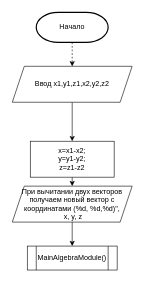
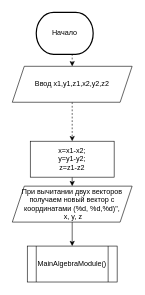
(72, 27) -> (65, 33)
(72, 119) -> (72, 119)
(72, 258) -> (72, 264)
